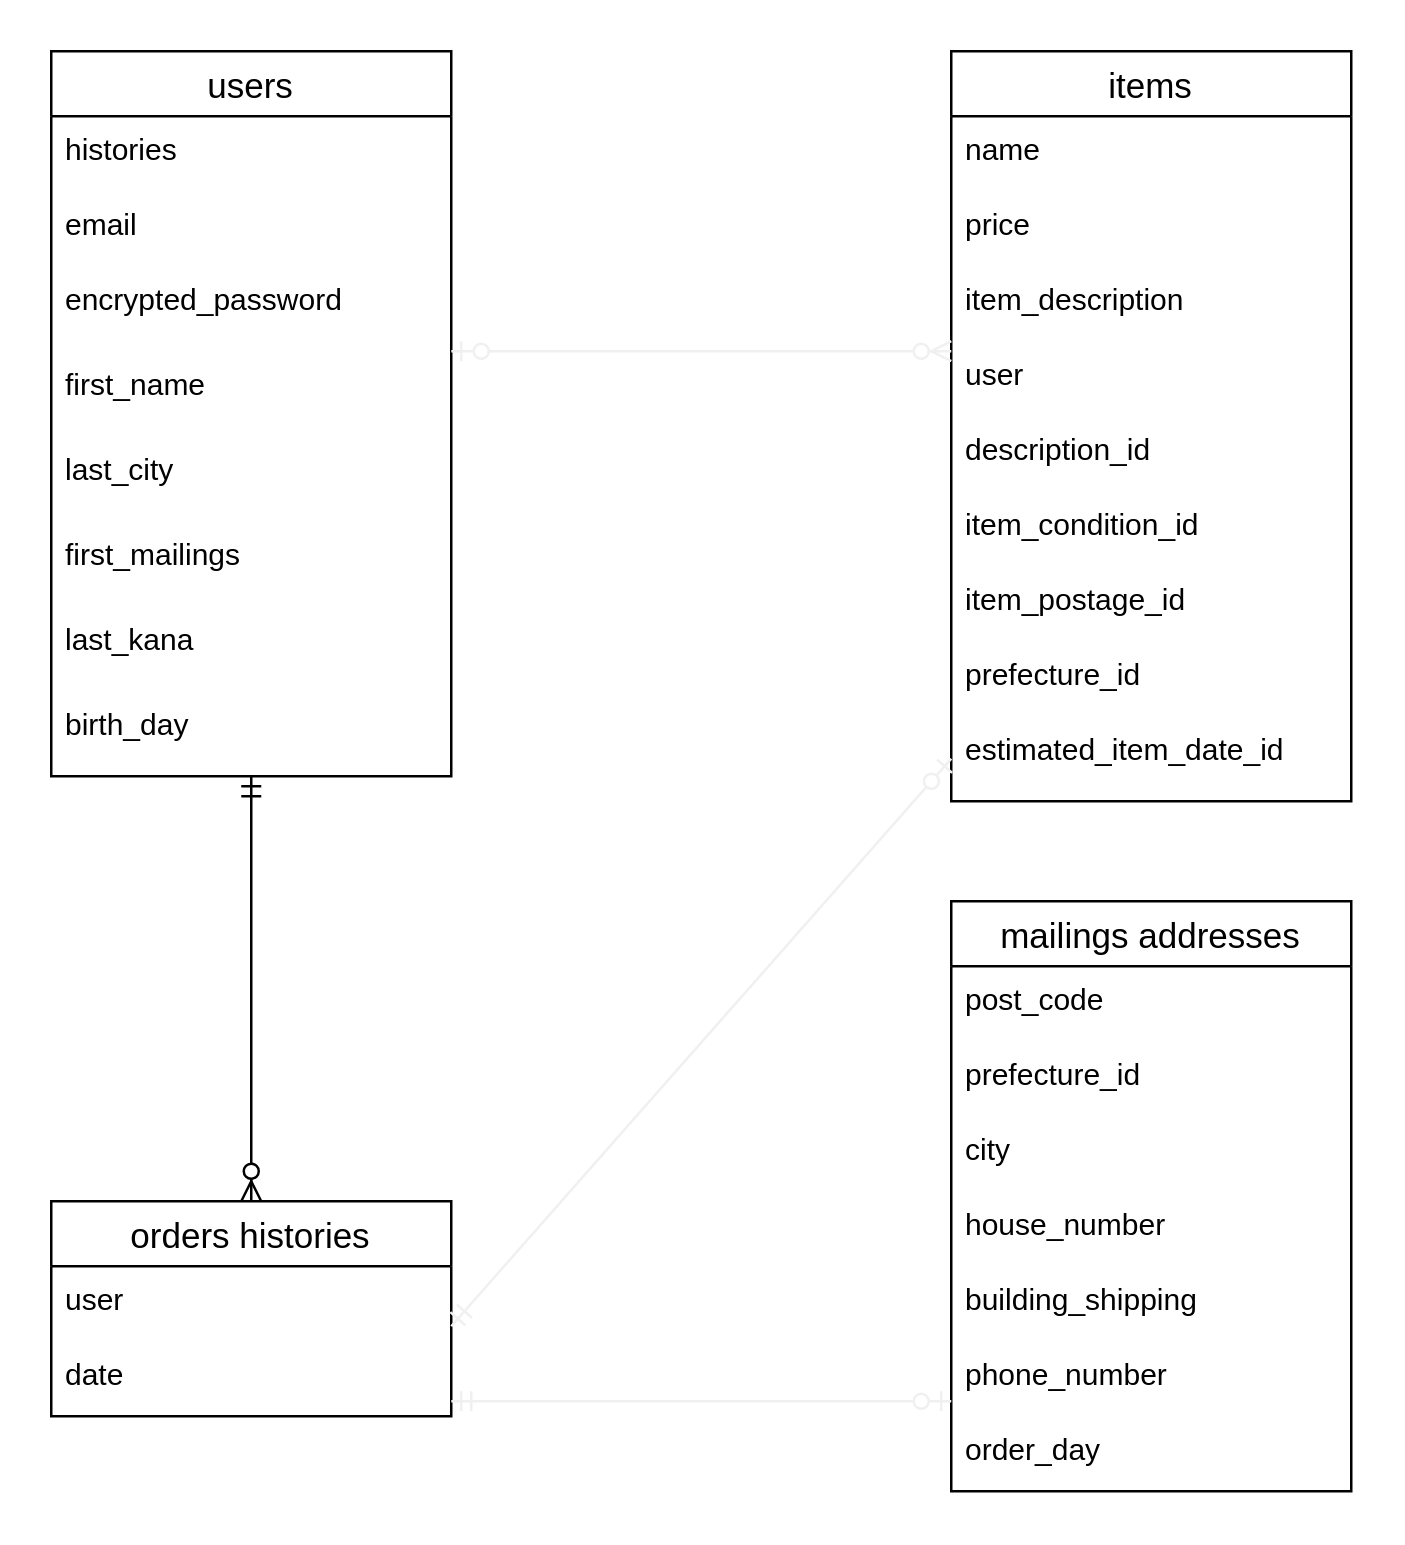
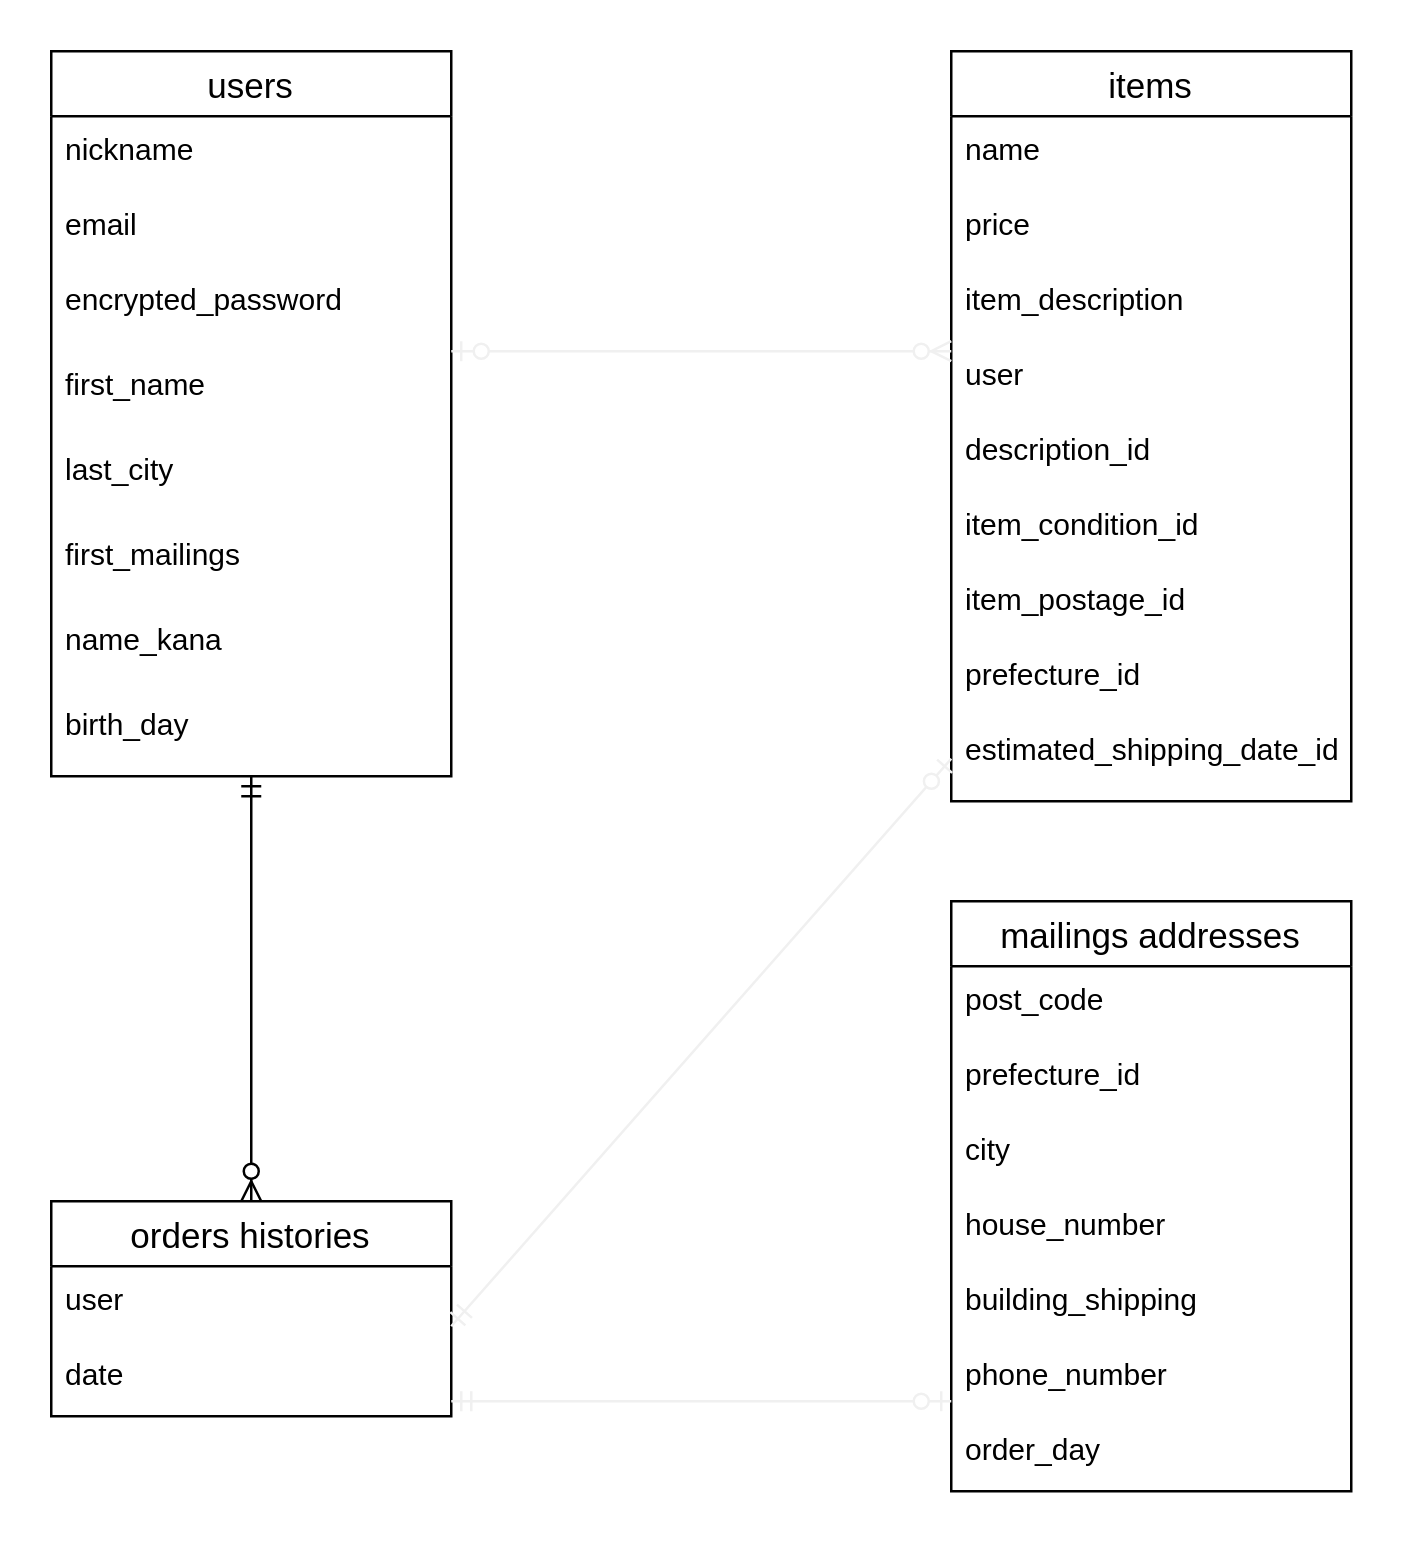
(133, 150) -> (128, 150)
(137, 640) -> (141, 640)
(1138, 750) -> (1168, 750)
